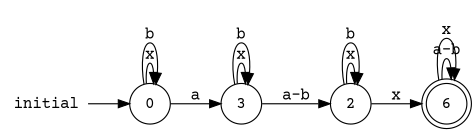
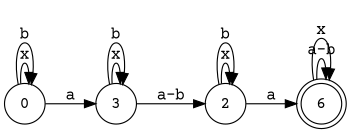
(396, 95) -> (271, 95)
(46, 104) -> none
